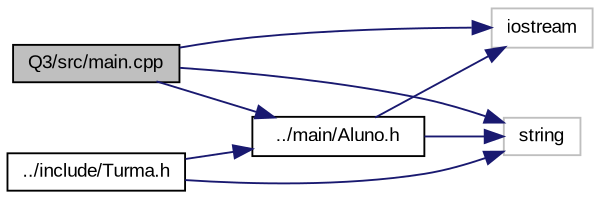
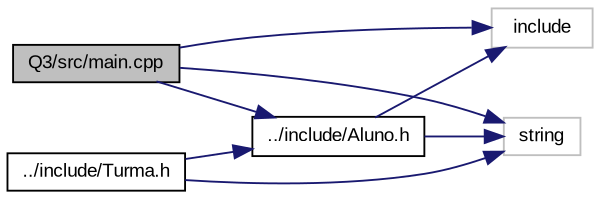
(542, 28) -> (542, 28)
(338, 136) -> (338, 136)
